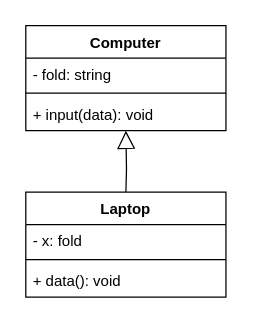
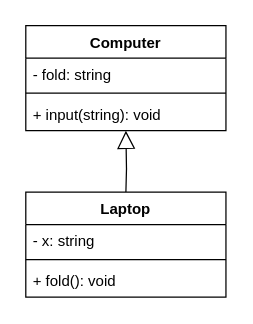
(103, 115) -> (109, 115)
(63, 241) -> (71, 241)
(84, 281) -> (82, 281)
